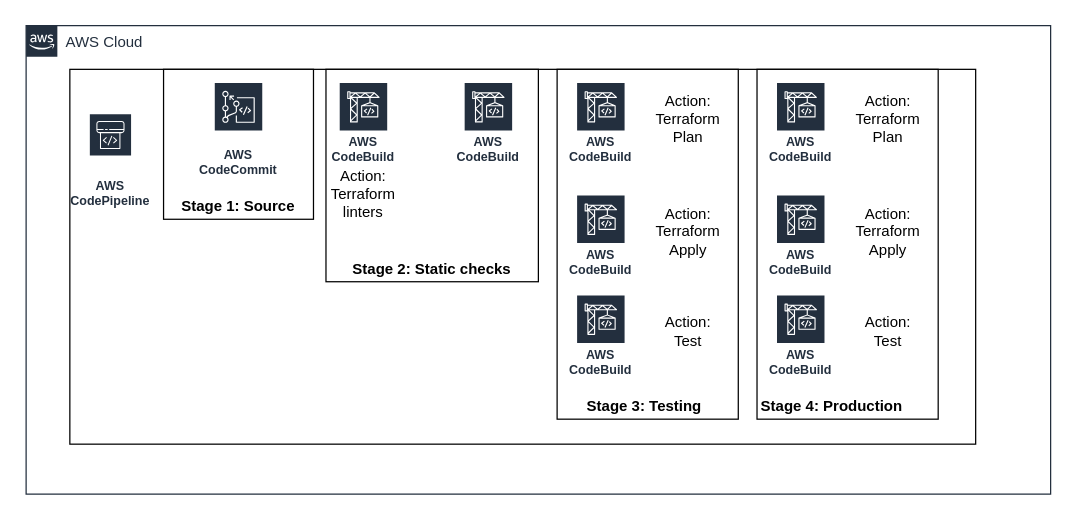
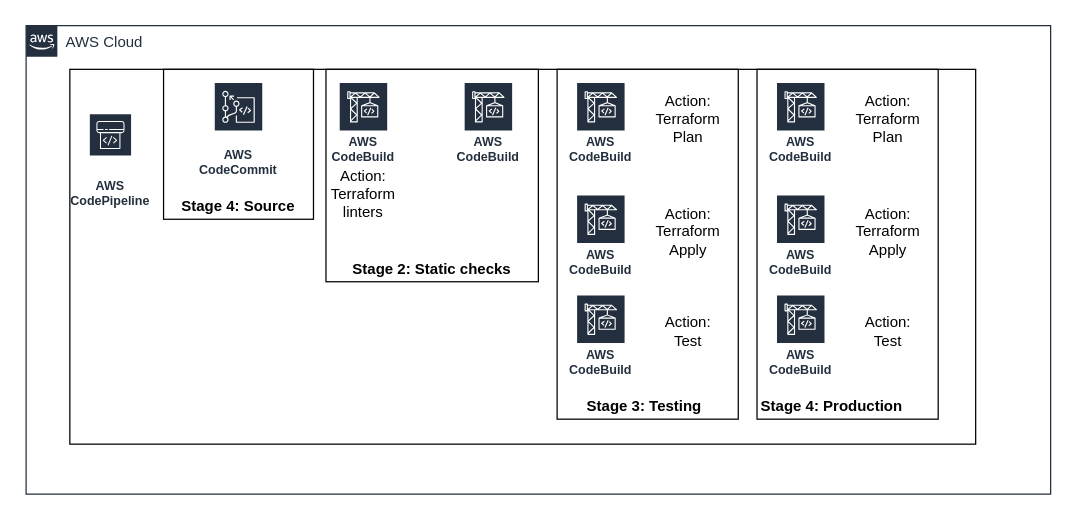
(238, 207) -> (238, 207)
